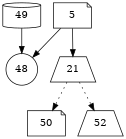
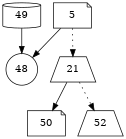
(73, 39) -> (73, 39)
(61, 93) -> (61, 93)
